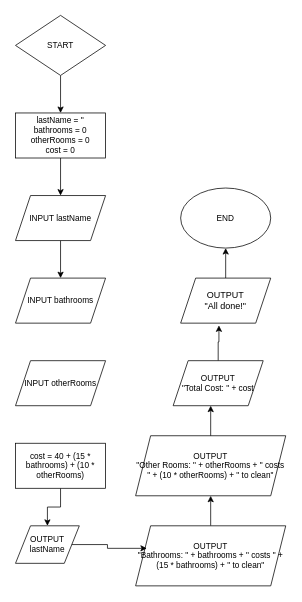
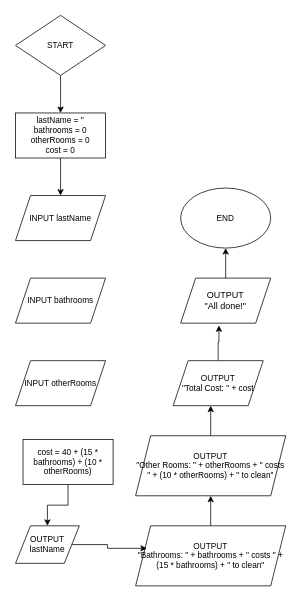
(60, 257) -> none
(60, 465) -> (68, 462)
